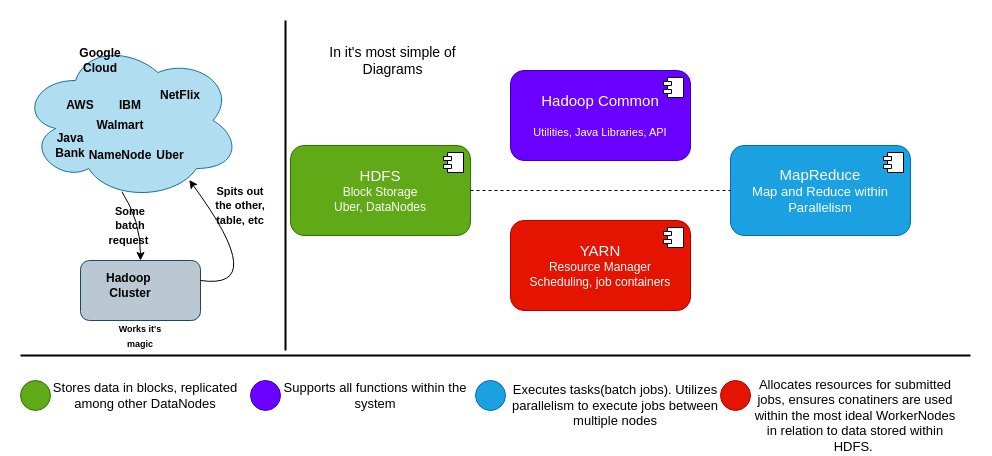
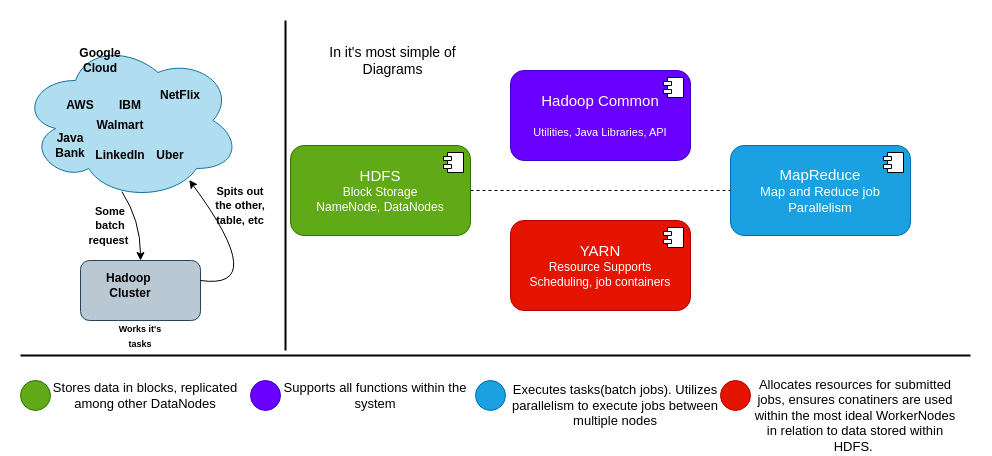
(121, 156) -> (121, 156)
(381, 191) -> (381, 191)
(821, 191) -> (821, 191)
(131, 226) -> (111, 226)
(601, 266) -> (601, 266)
(141, 336) -> (141, 336)
